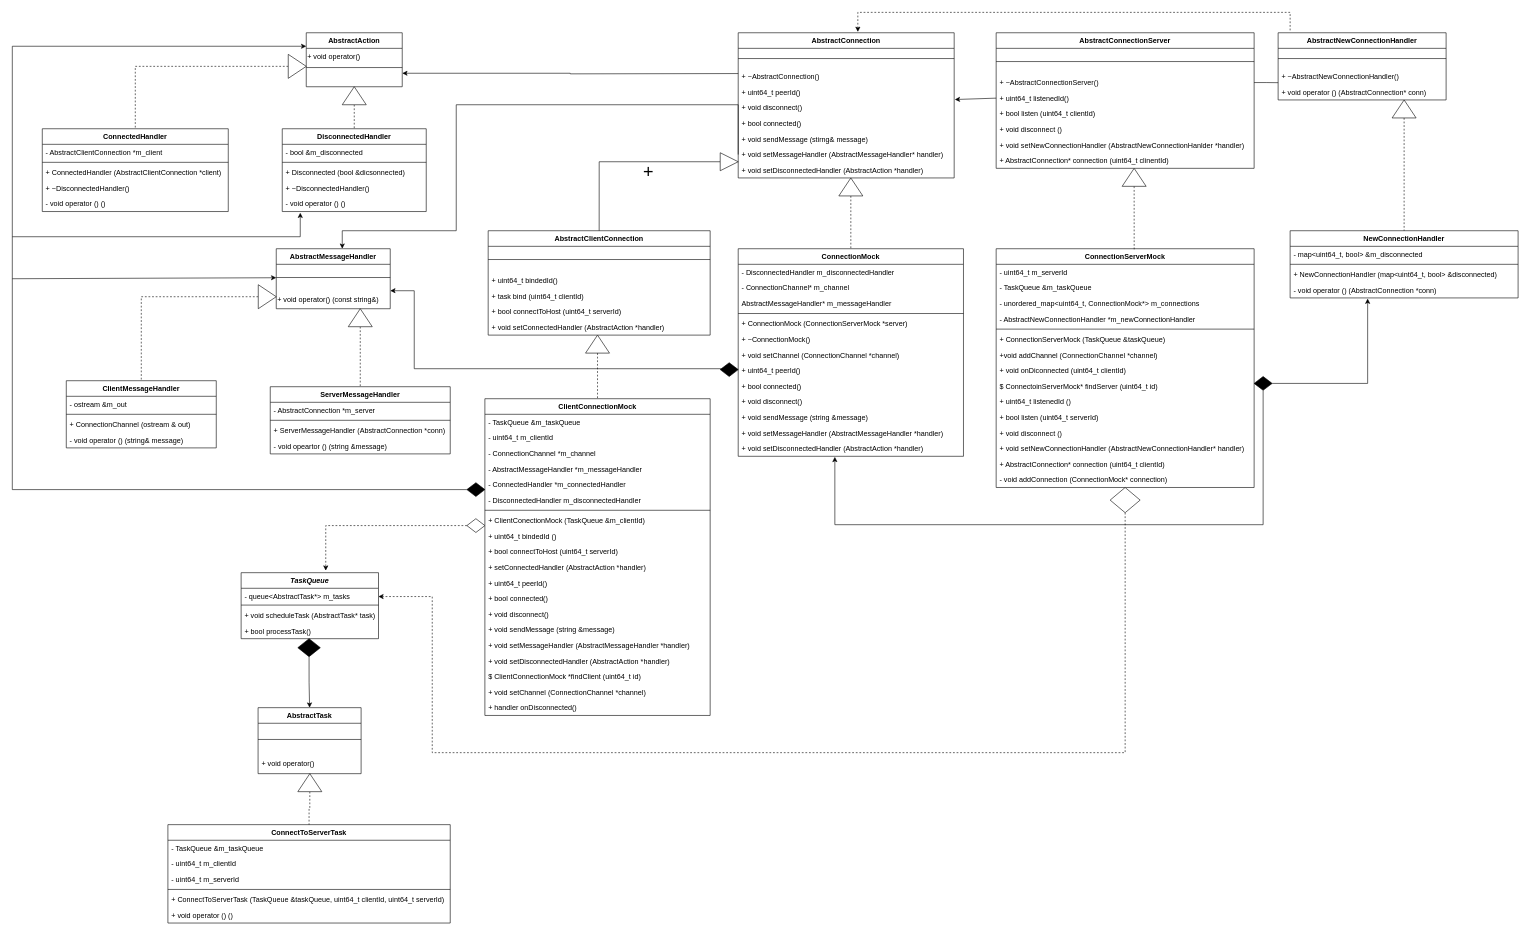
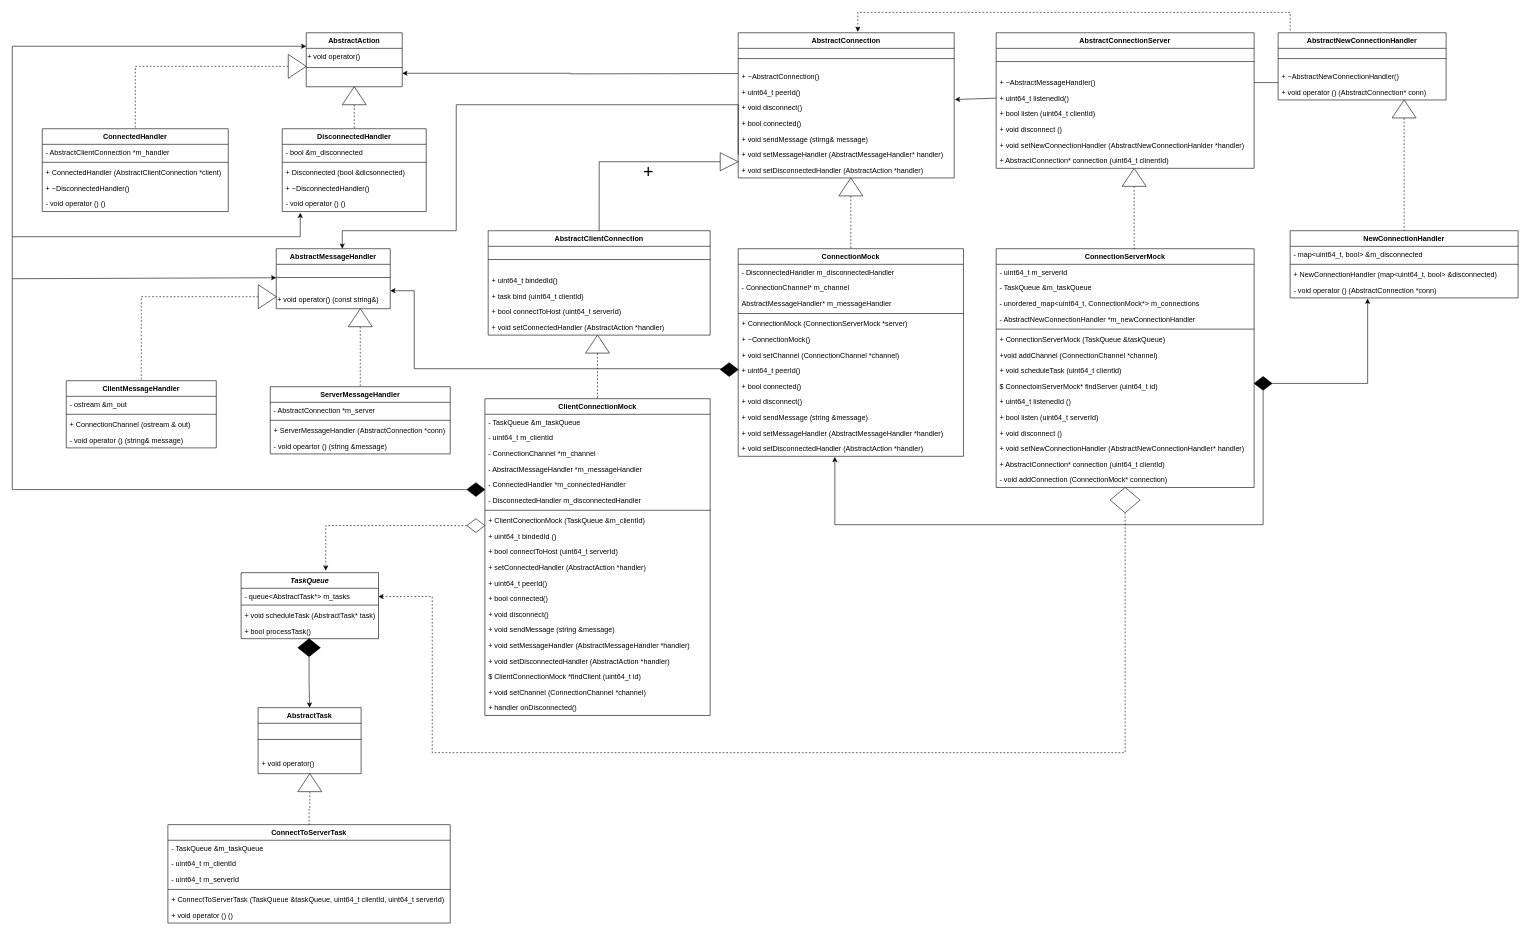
(1056, 83) -> (1052, 83)
(112, 152) -> (115, 152)
(1072, 371) -> (1070, 371)
